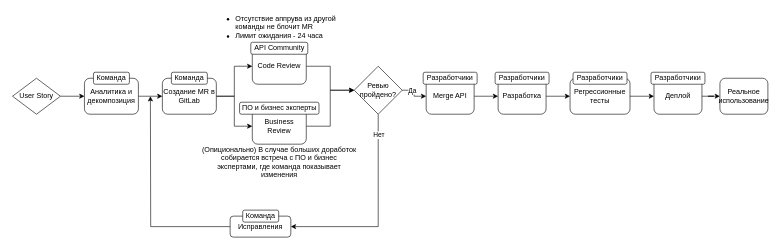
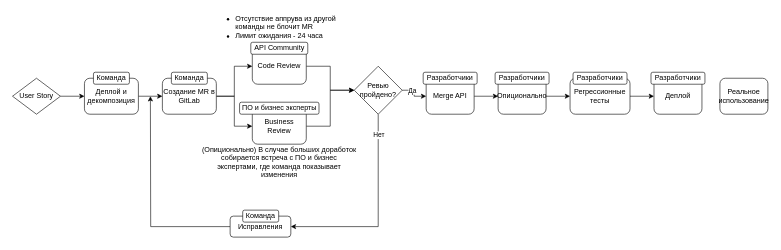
(111, 96) -> (111, 96)
(522, 96) -> (522, 96)
(711, 96) -> none
